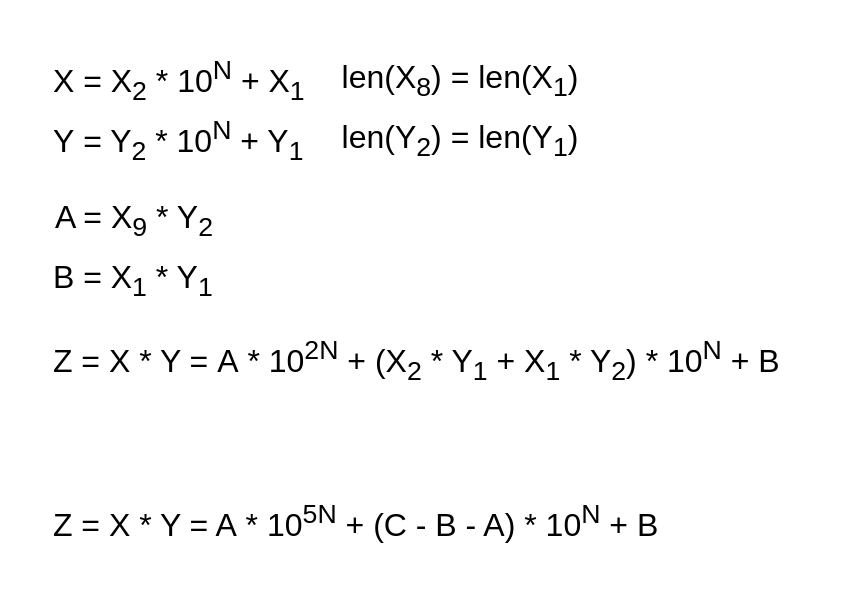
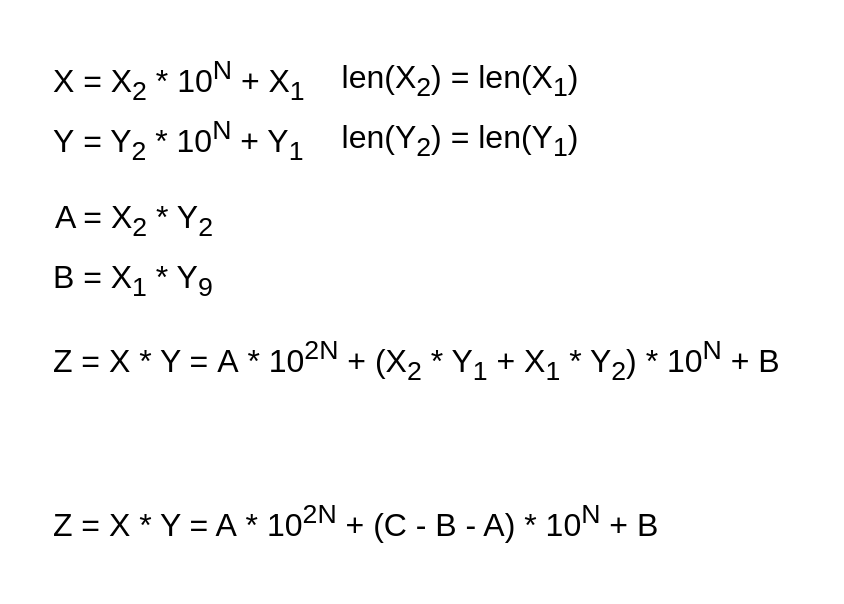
(461, 81) -> (461, 81)
(108, 221) -> (108, 221)
(113, 281) -> (113, 281)
(294, 521) -> (294, 521)
